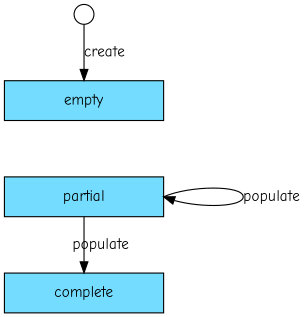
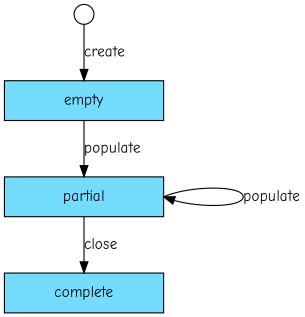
none -> (84, 143)
(101, 245) -> (101, 245)
